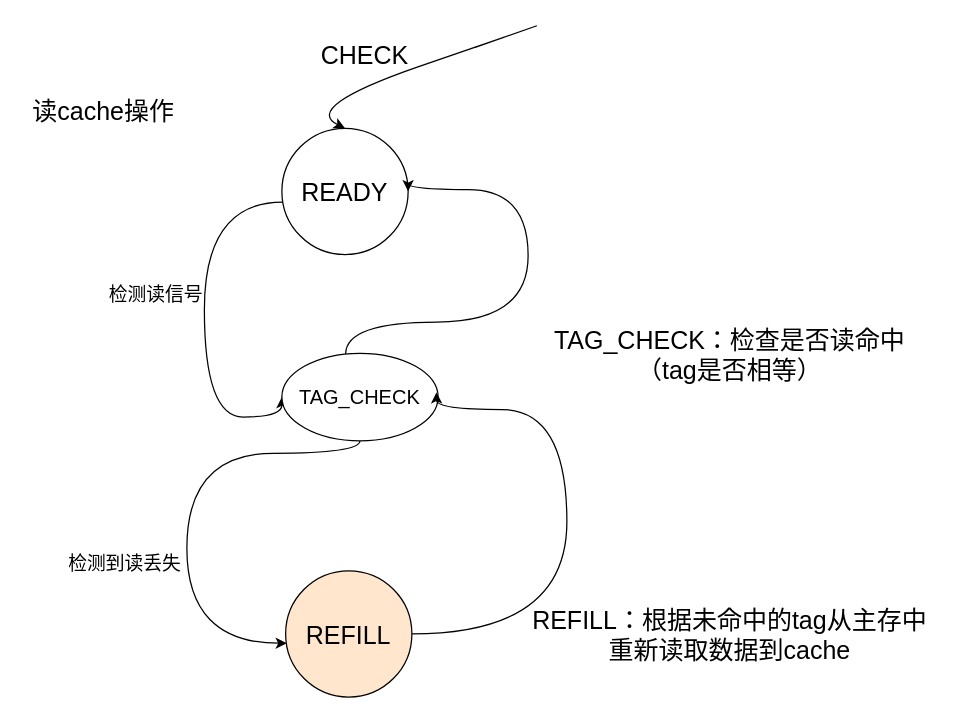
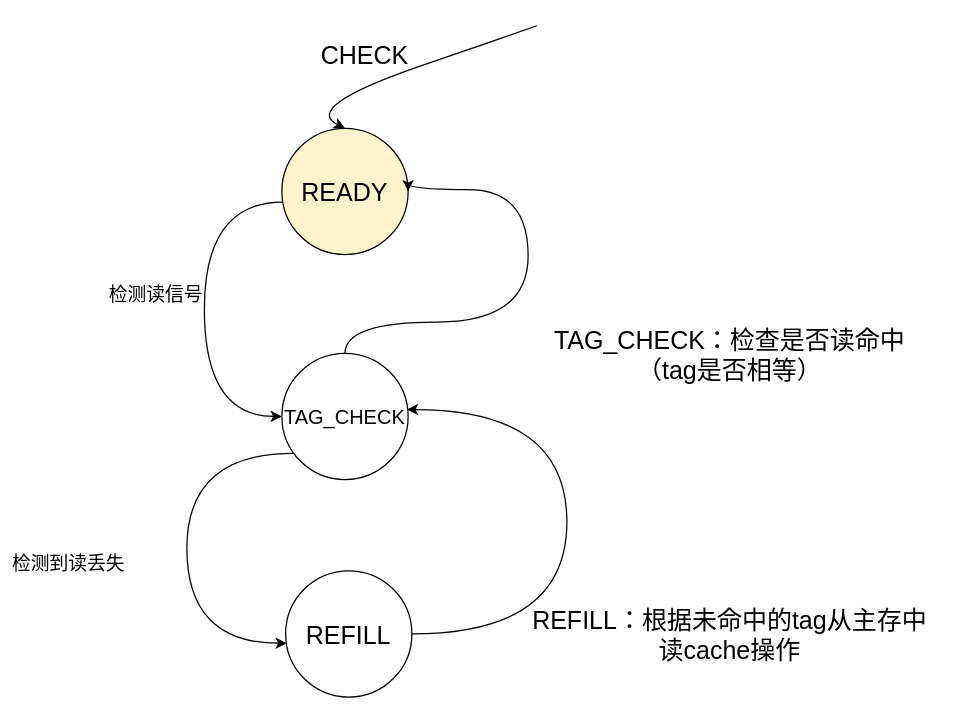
(103, 111) -> none
(345, 191) -> (345, 191)
(360, 397) -> (345, 416)
(124, 563) -> (68, 563)
(349, 634) -> (349, 634)
(730, 634) -> (730, 634)
